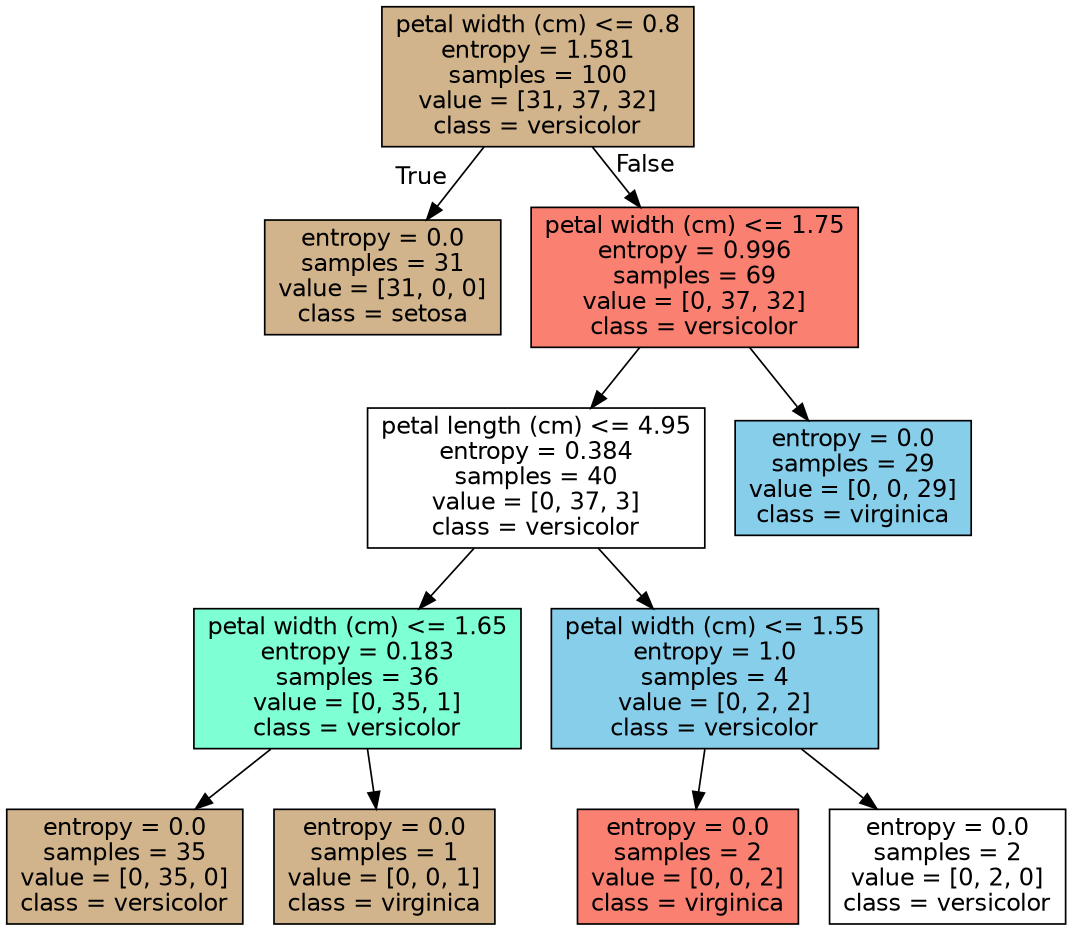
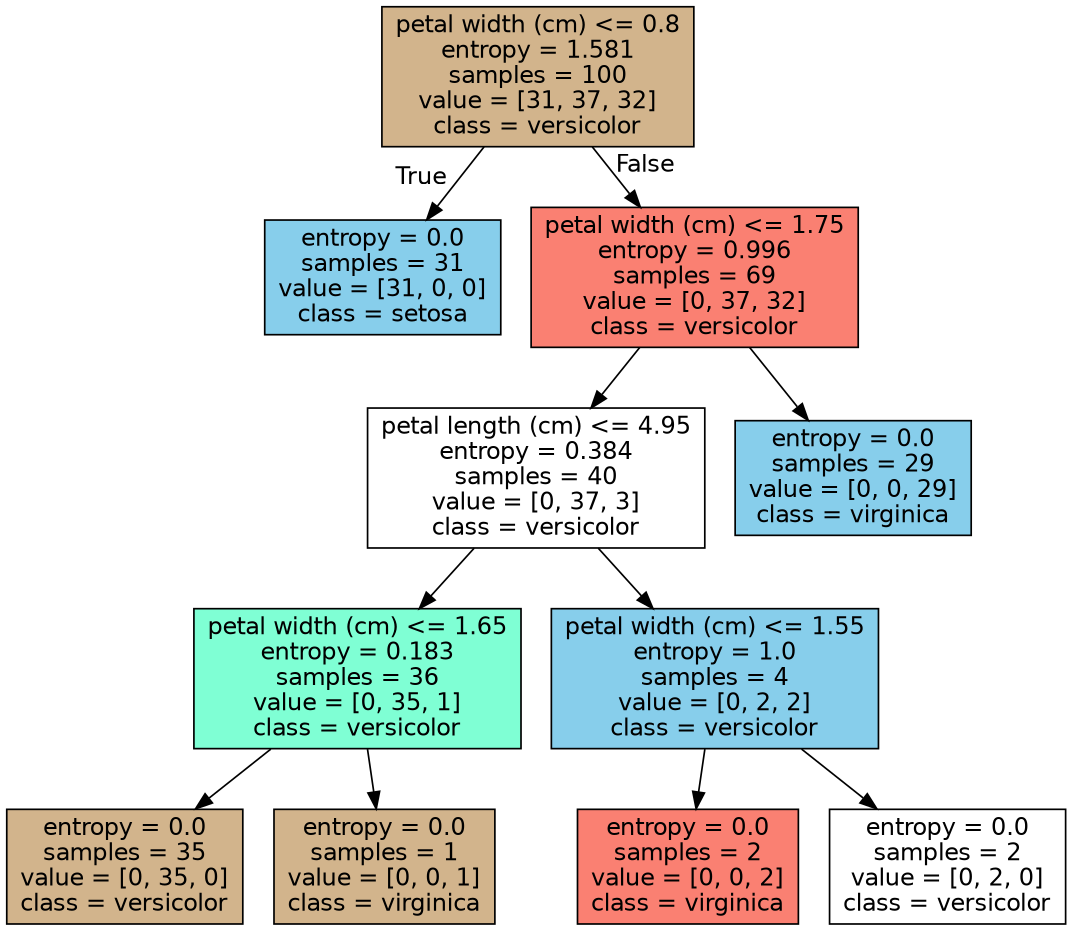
(383, 277) -> (383, 277)
